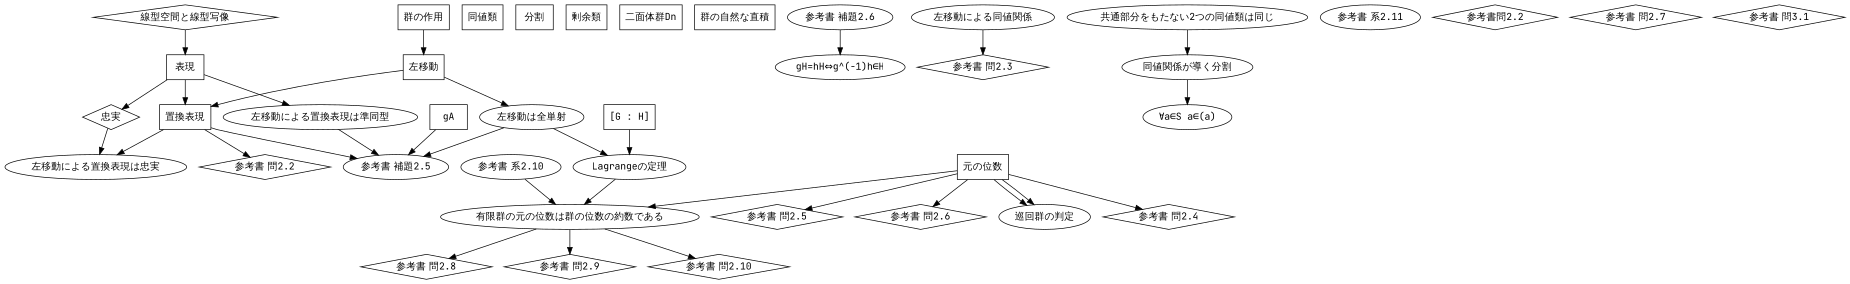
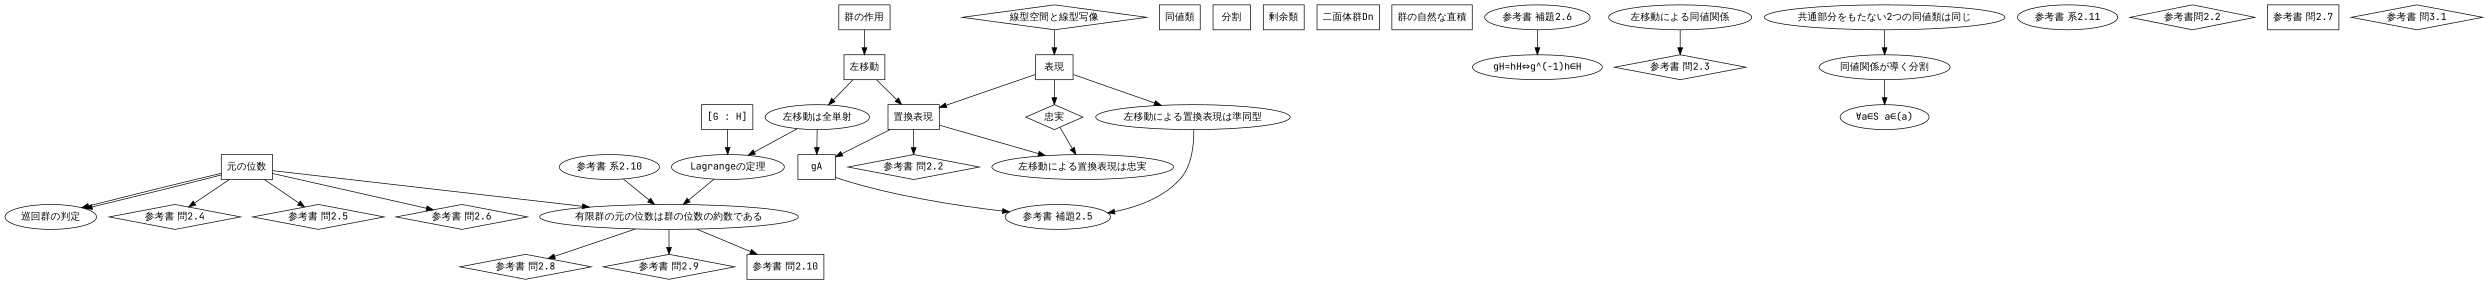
(1636, 17) -> (2303, 17)
(467, 141) -> (817, 139)
(280, 143) -> (866, 142)
(719, 267) -> (785, 267)
